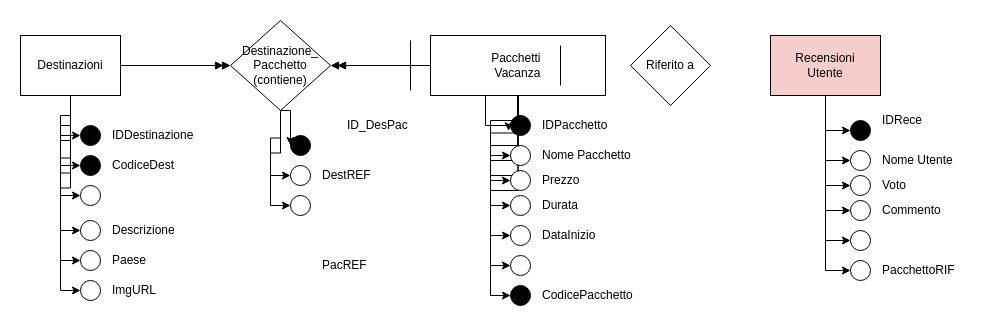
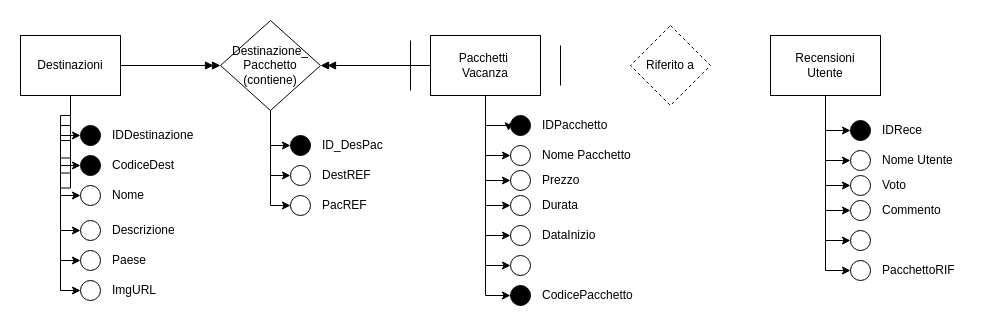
(281, 66) -> (271, 66)
(518, 66) -> (486, 66)
(671, 66) -> (671, 66)
(826, 66) -> (826, 66)
(921, 121) -> (921, 131)
(386, 126) -> (361, 146)
none -> (151, 196)
(361, 266) -> (361, 206)
